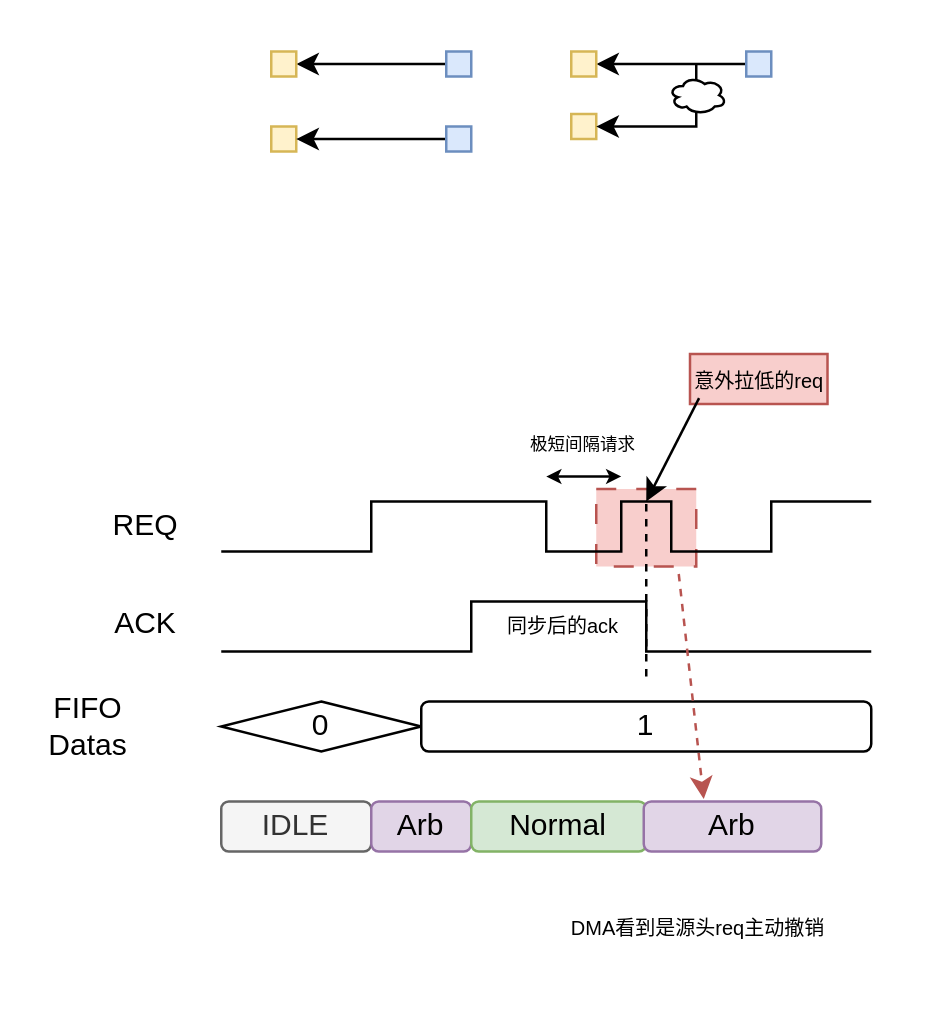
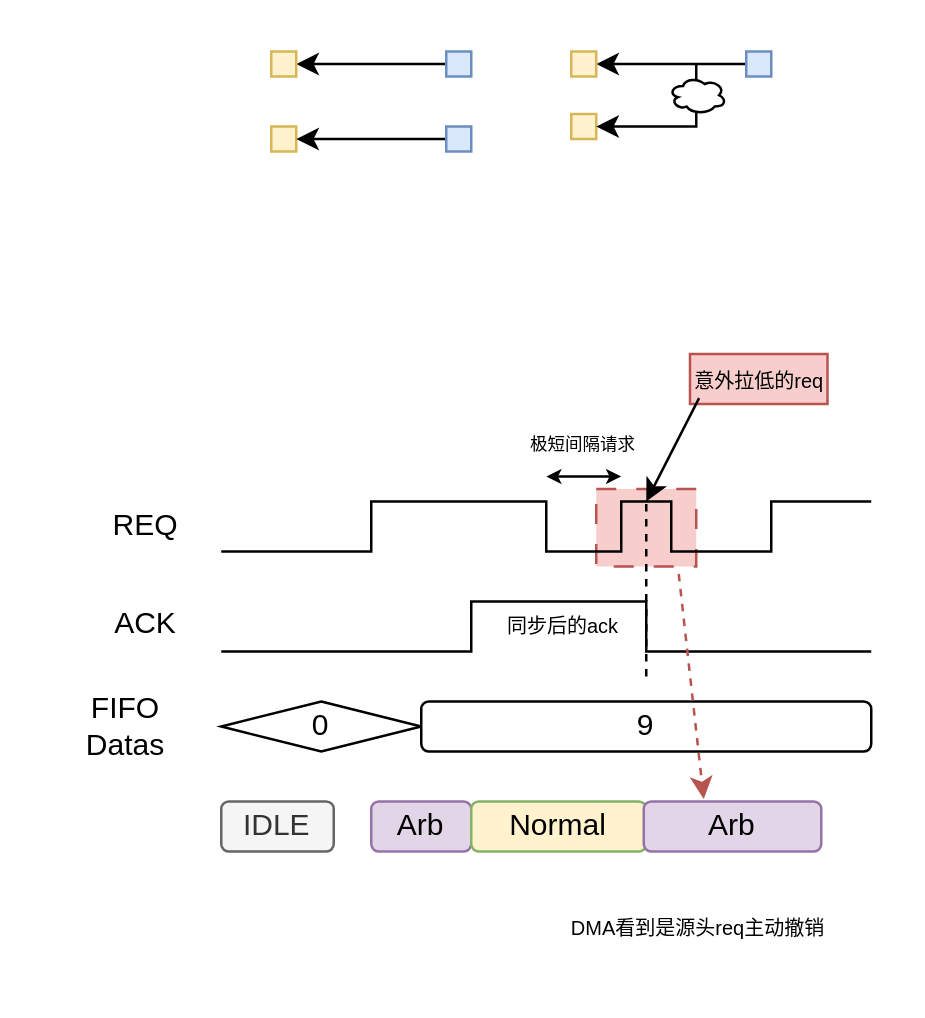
(89, 726) -> (126, 726)
(646, 726) -> (646, 726)
(296, 826) -> (278, 826)
(559, 826) -> (559, 826)
